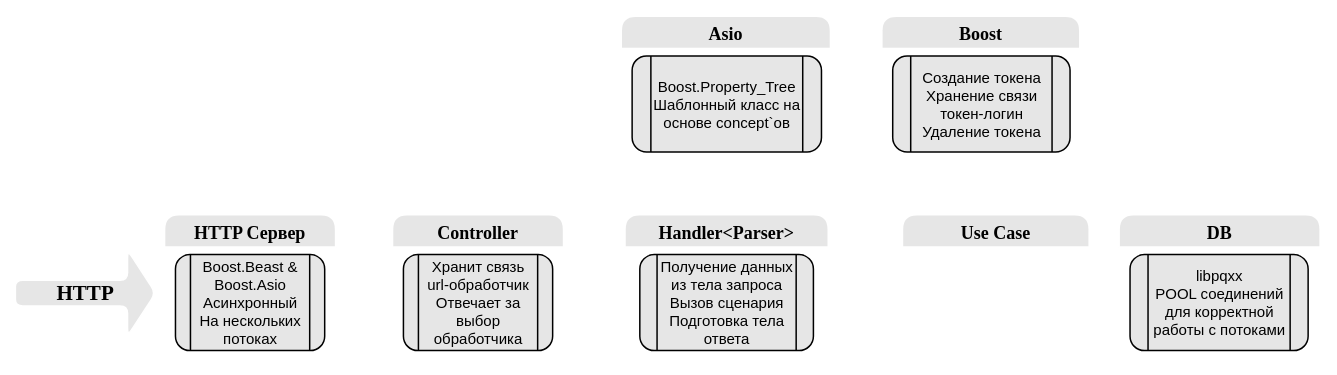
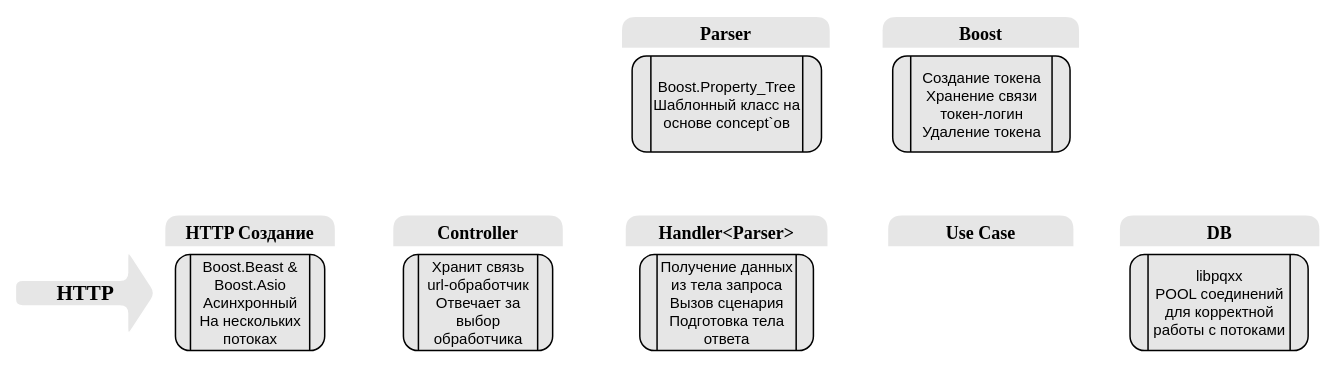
(726, 34) -> (726, 34)
(250, 233) -> (250, 233)
(996, 287) -> (981, 287)
